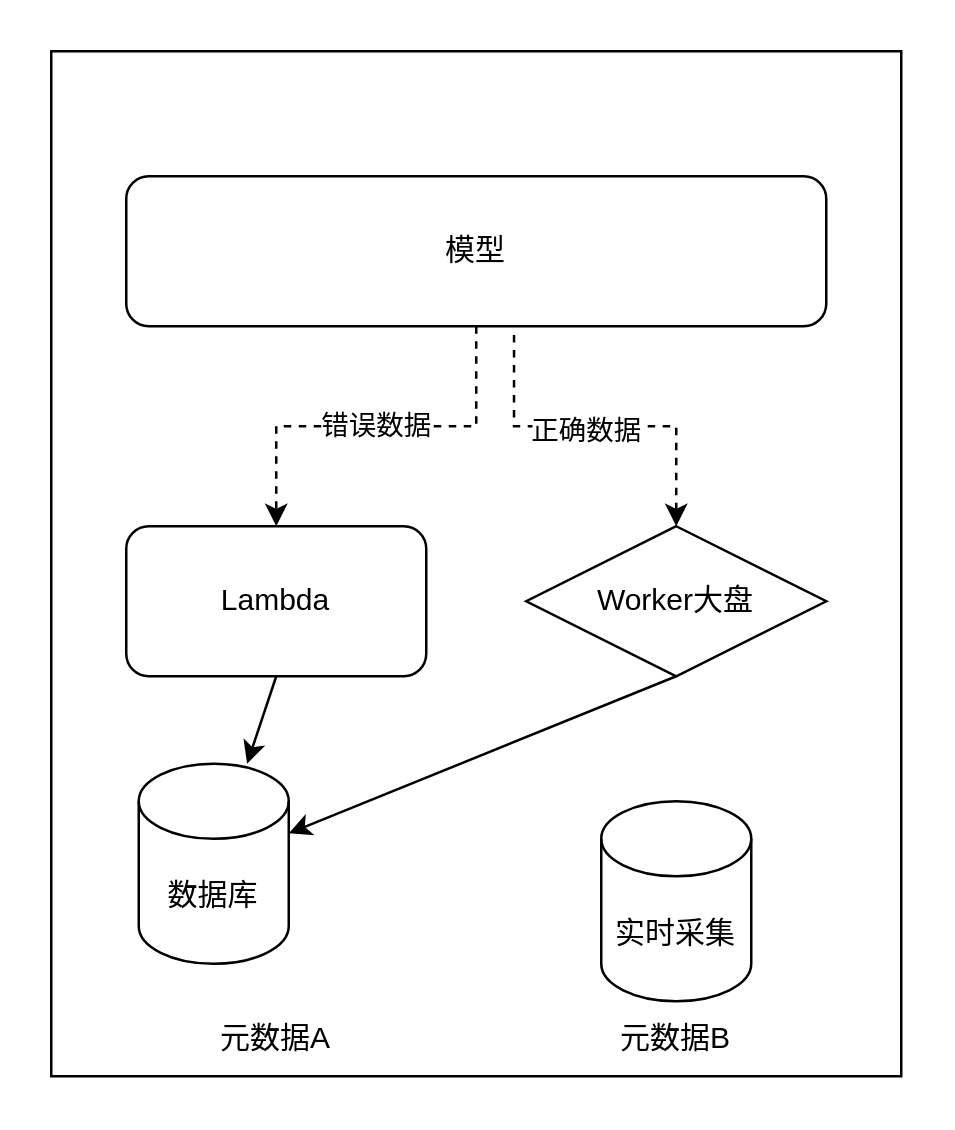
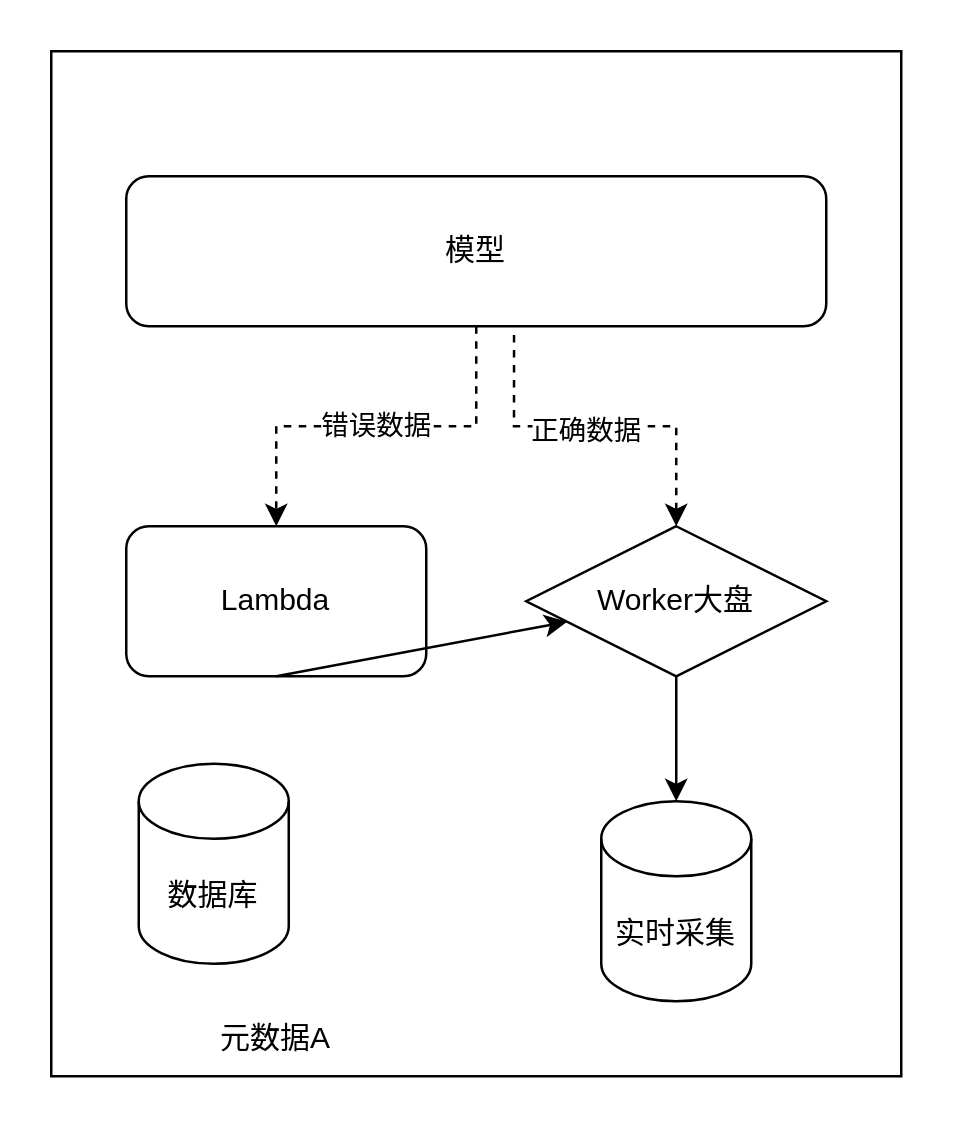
(264, 712) -> (414, 650)
(490, 752) -> (676, 730)
(676, 1039) -> none
